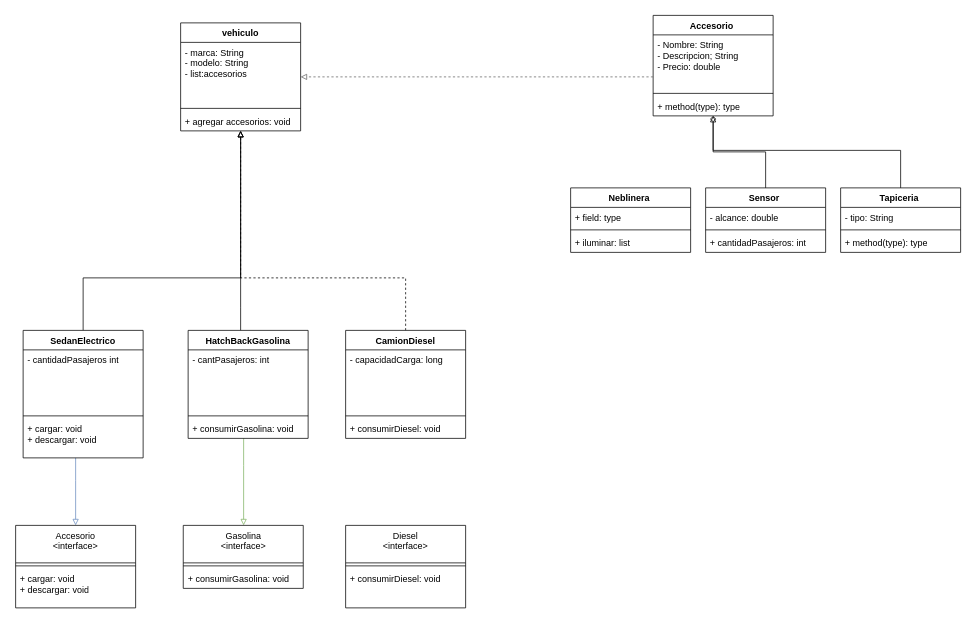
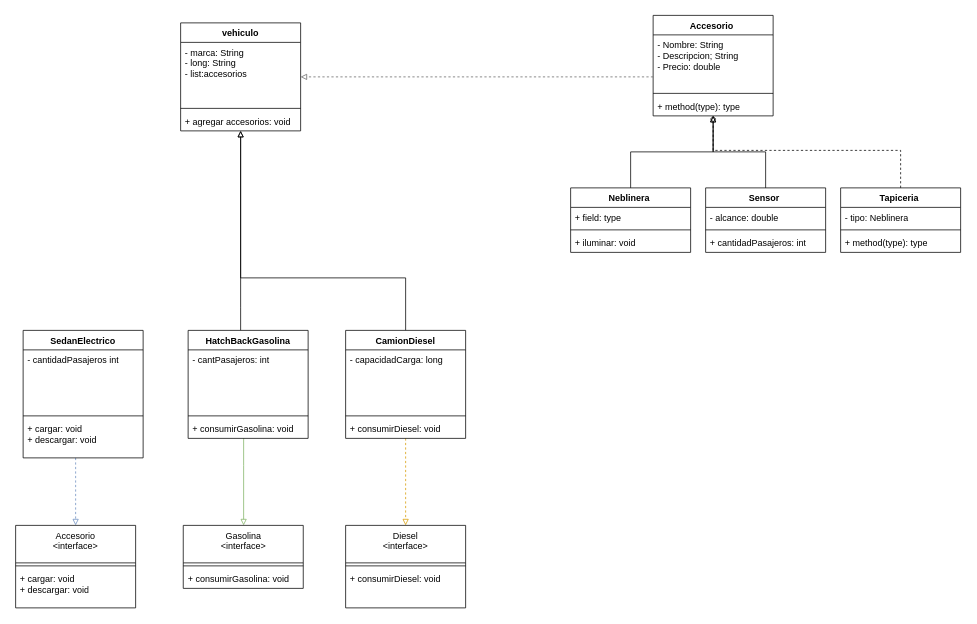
(222, 64) -> (222, 64)
(851, 150) -> (851, 150)
none -> (653, 152)
(875, 218) -> (882, 218)
(607, 244) -> (608, 244)
(134, 278) -> none
(349, 278) -> (349, 278)
none -> (405, 480)
(75, 488) -> (75, 488)
